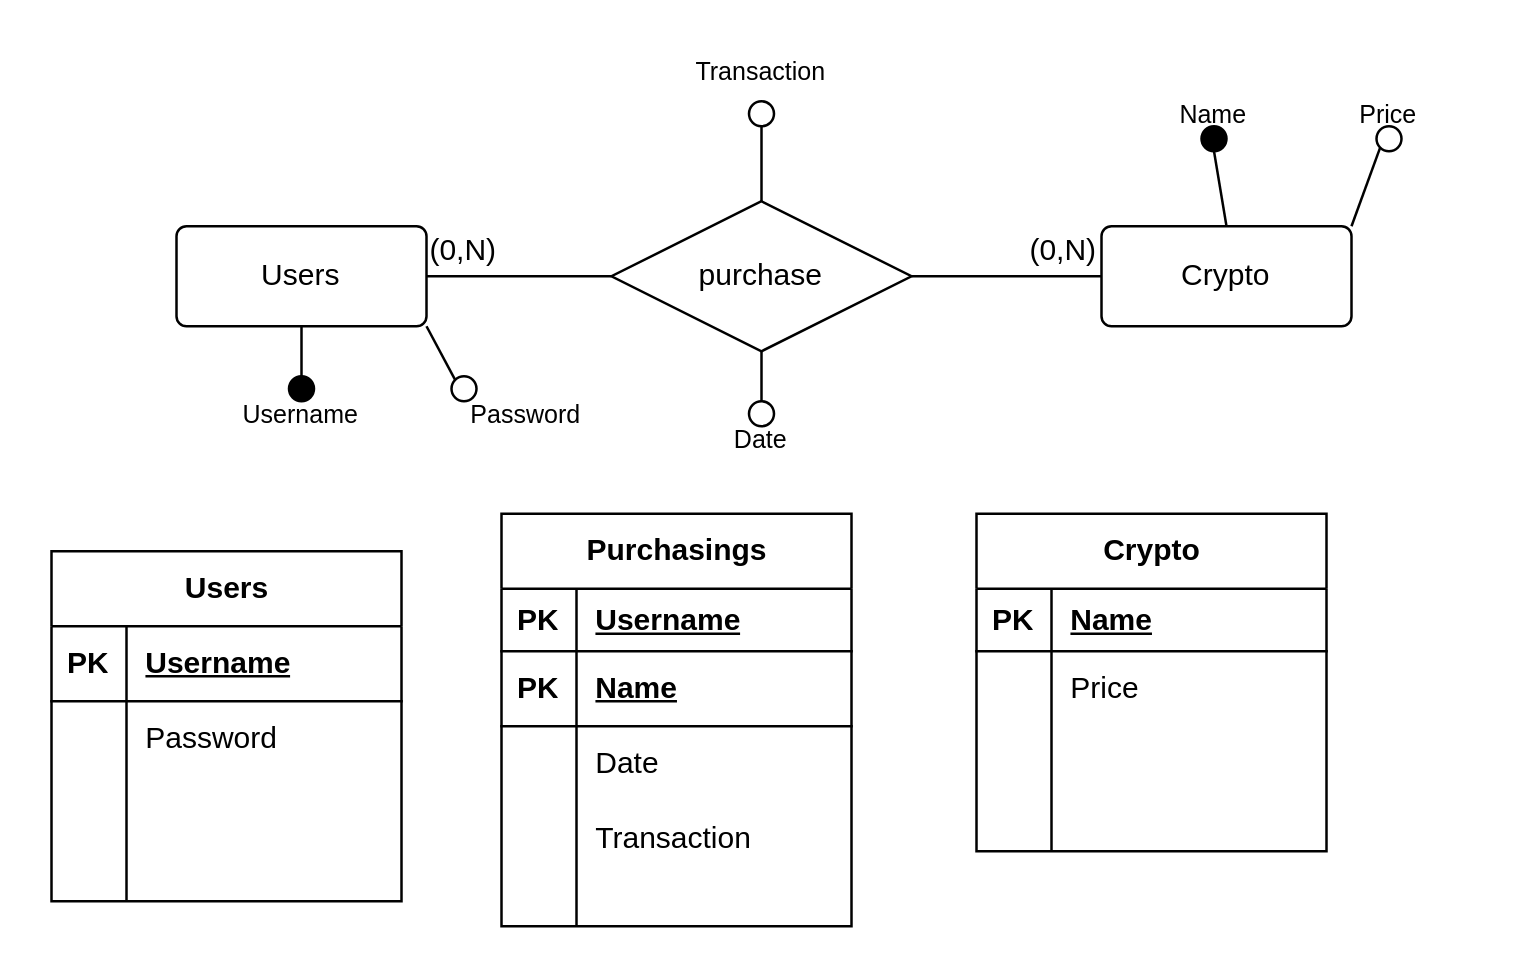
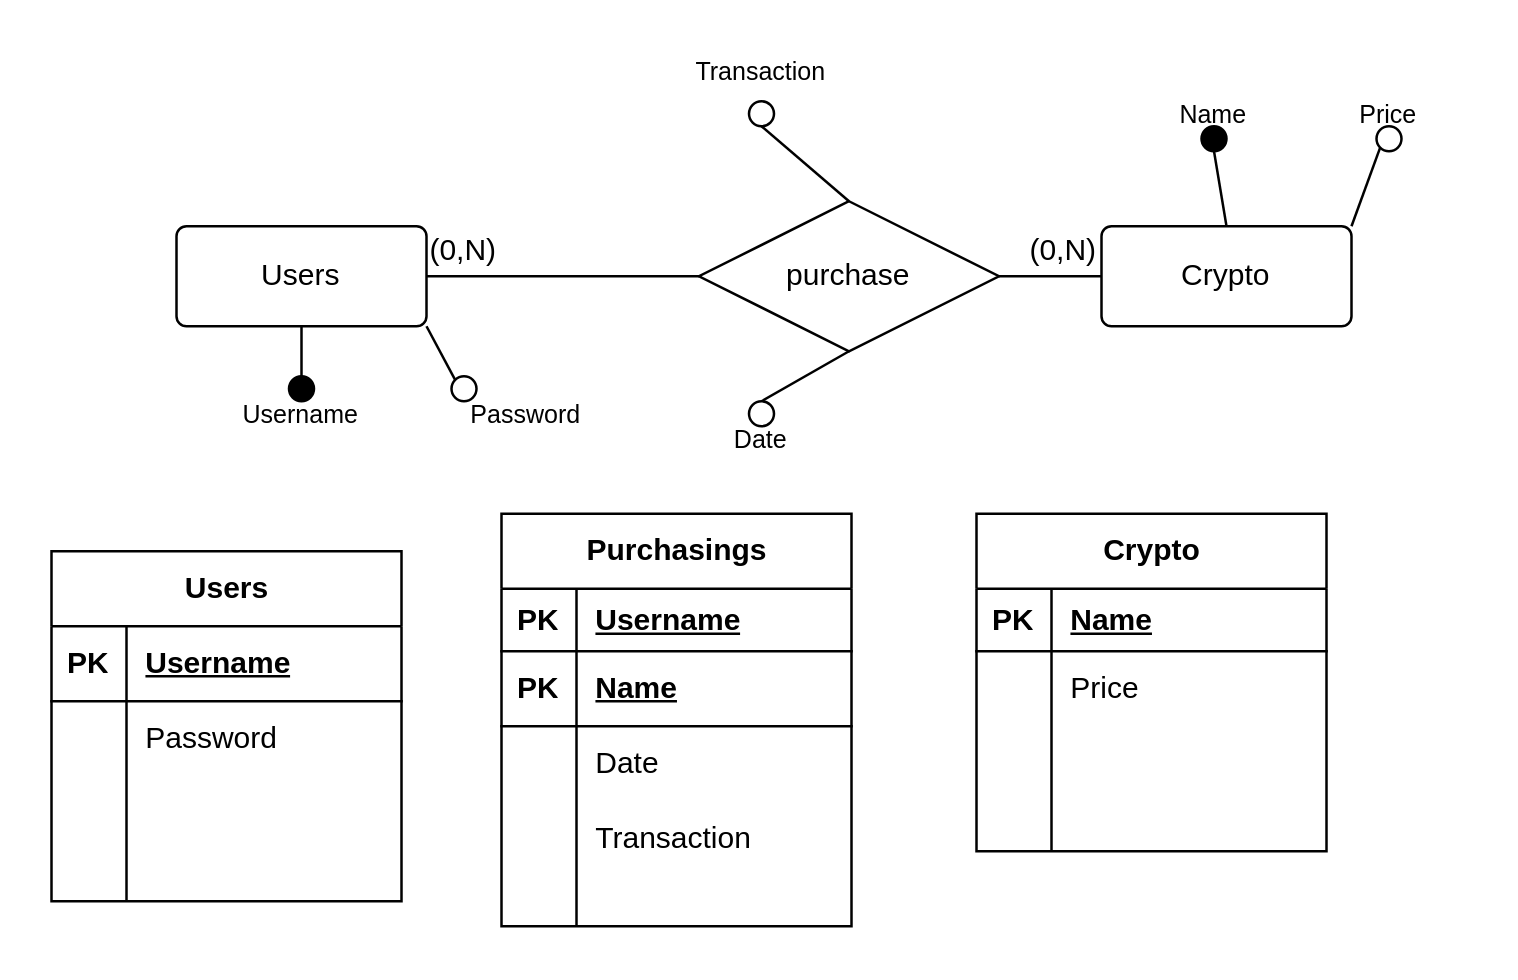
(761, 276) -> (849, 276)
